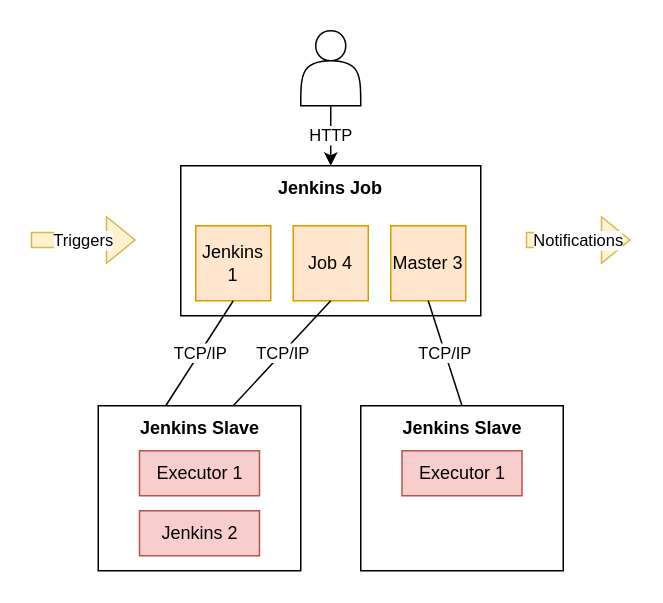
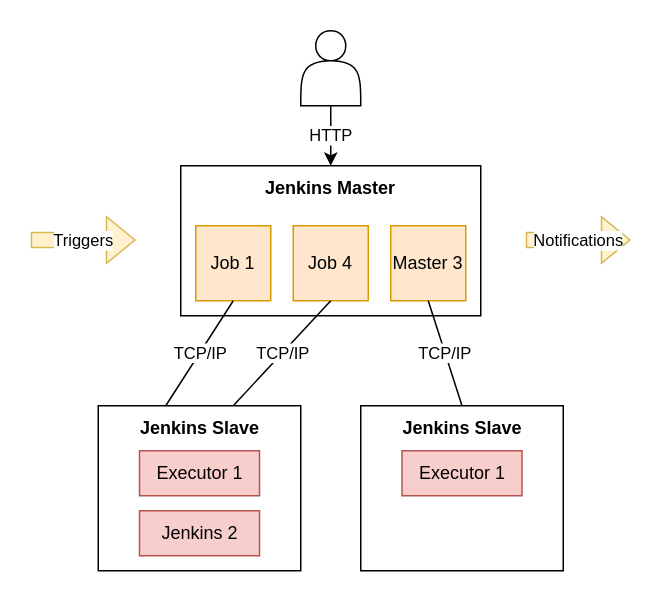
(331, 188) -> (331, 188)
(233, 263) -> (233, 263)
